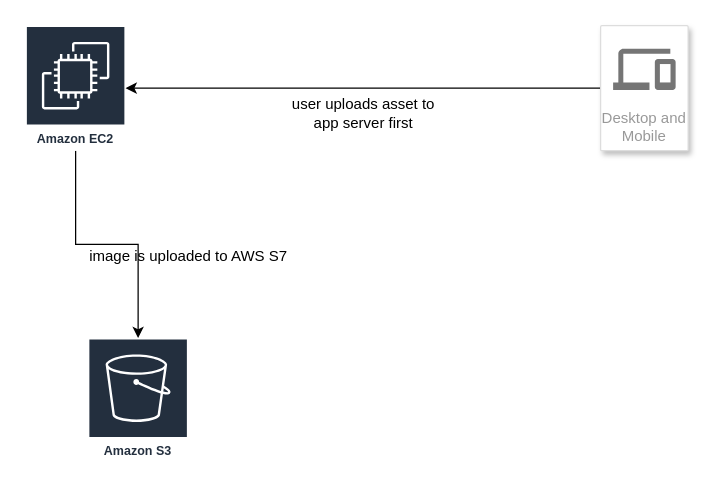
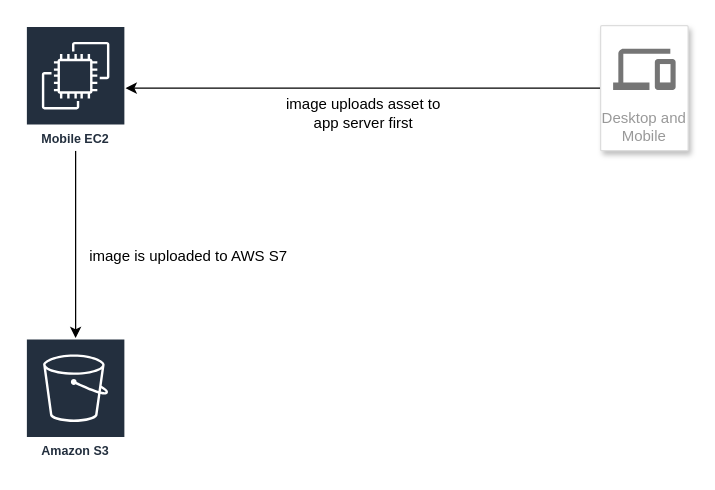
(364, 113) -> (364, 113)
(76, 138) -> (76, 138)
(138, 401) -> (76, 401)
